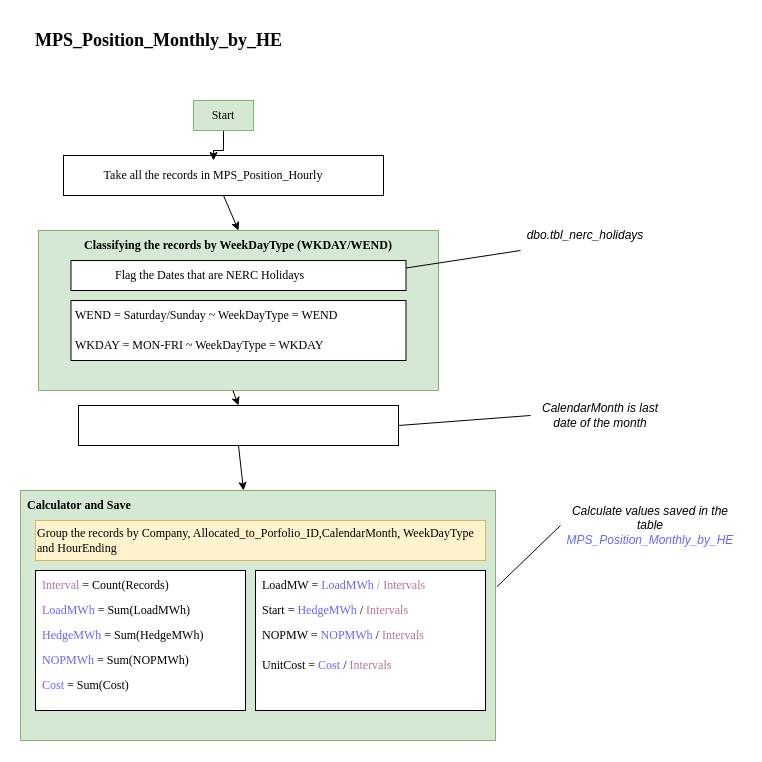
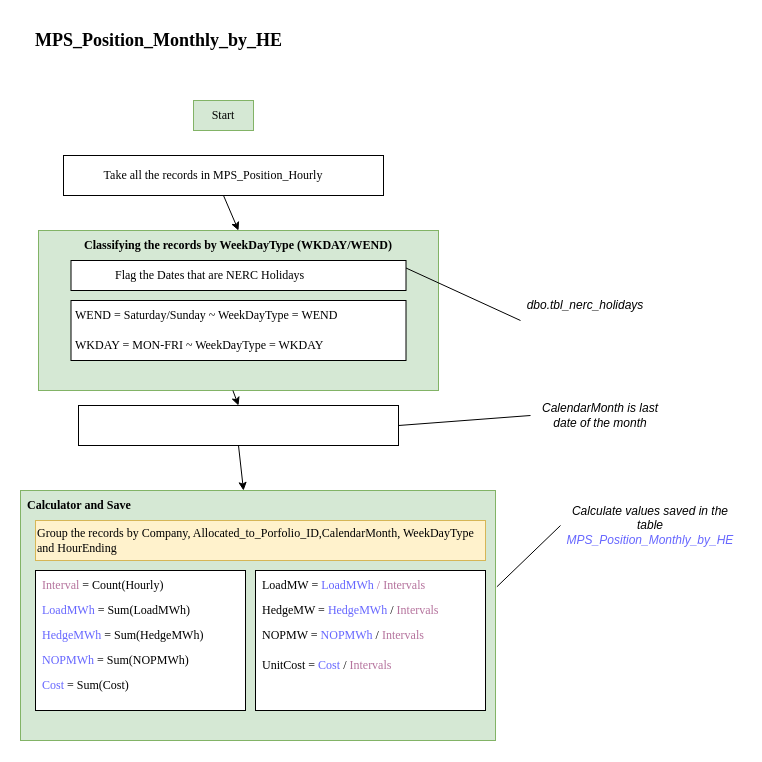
(224, 147) -> none
(586, 236) -> (586, 306)
(122, 586) -> (117, 586)
(349, 611) -> (356, 611)
